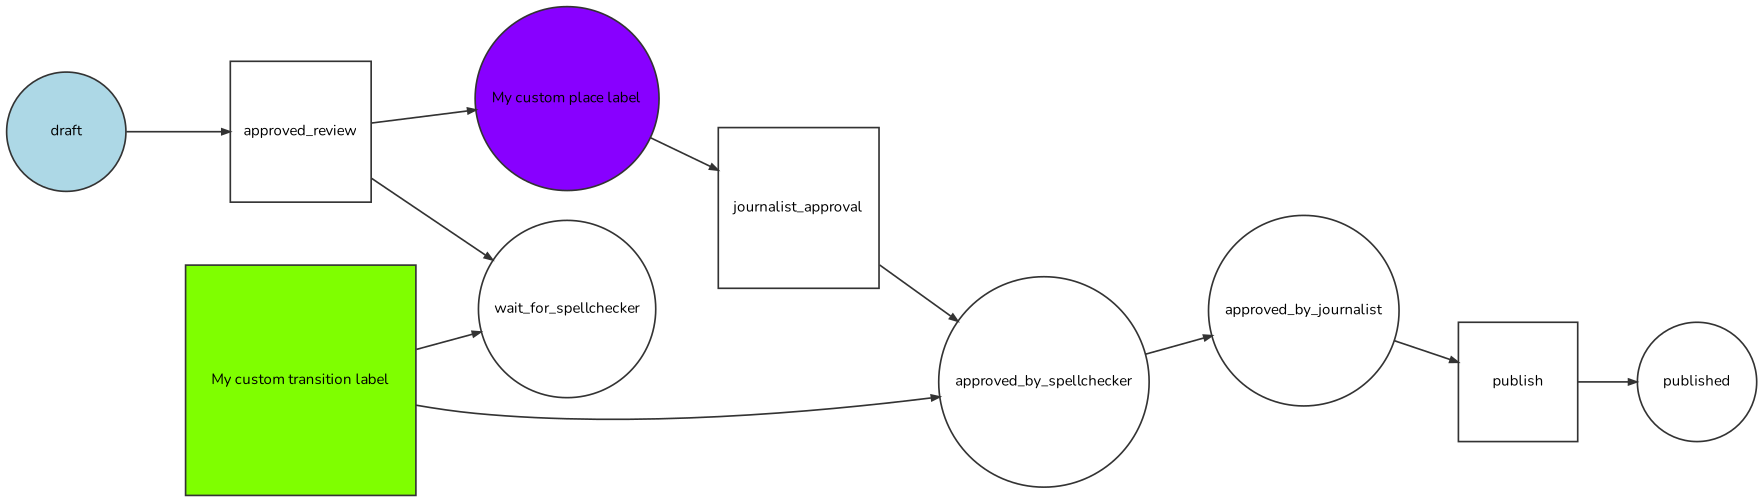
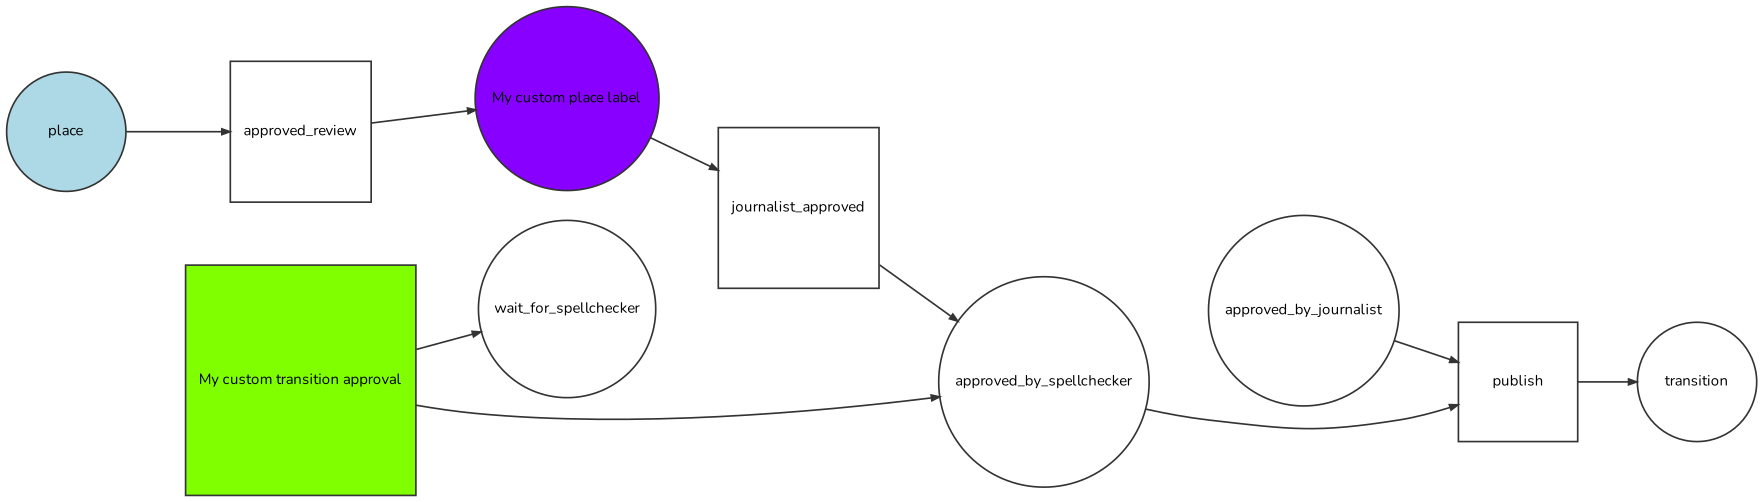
(66, 132) -> (66, 132)
(799, 208) -> (799, 208)
(428, 217) -> none
(1175, 346) -> (1298, 428)
(301, 380) -> (301, 380)
(1697, 382) -> (1697, 382)
